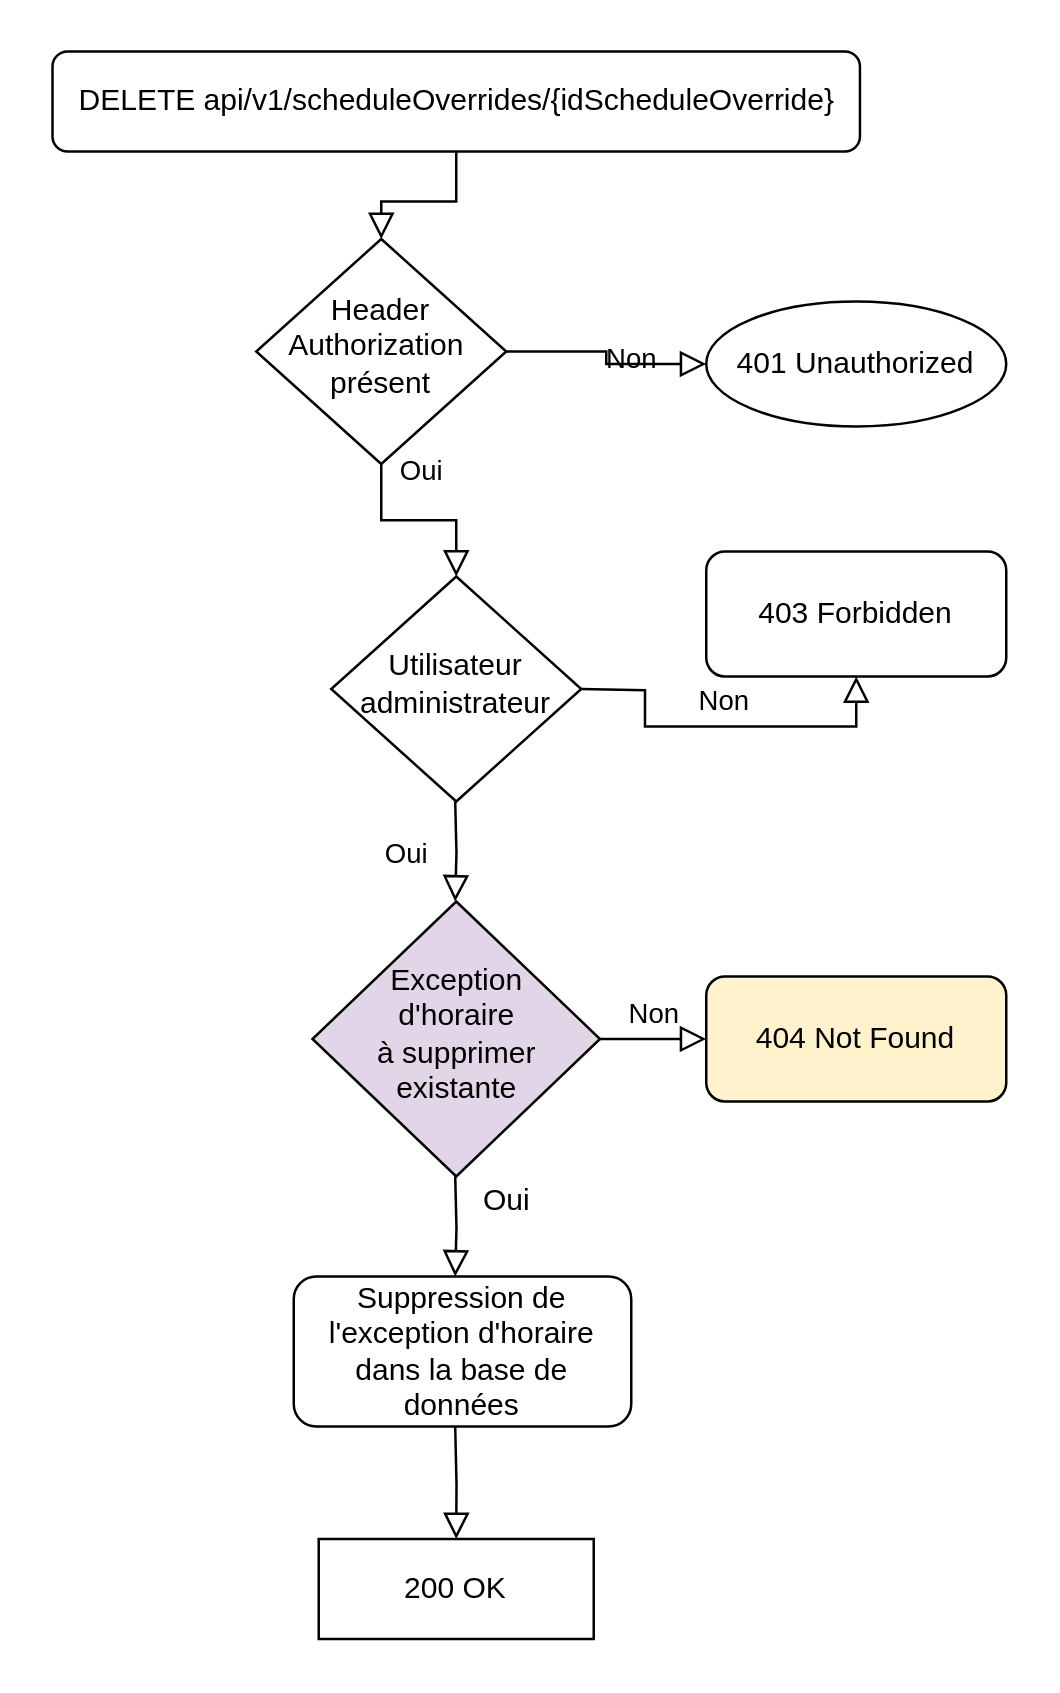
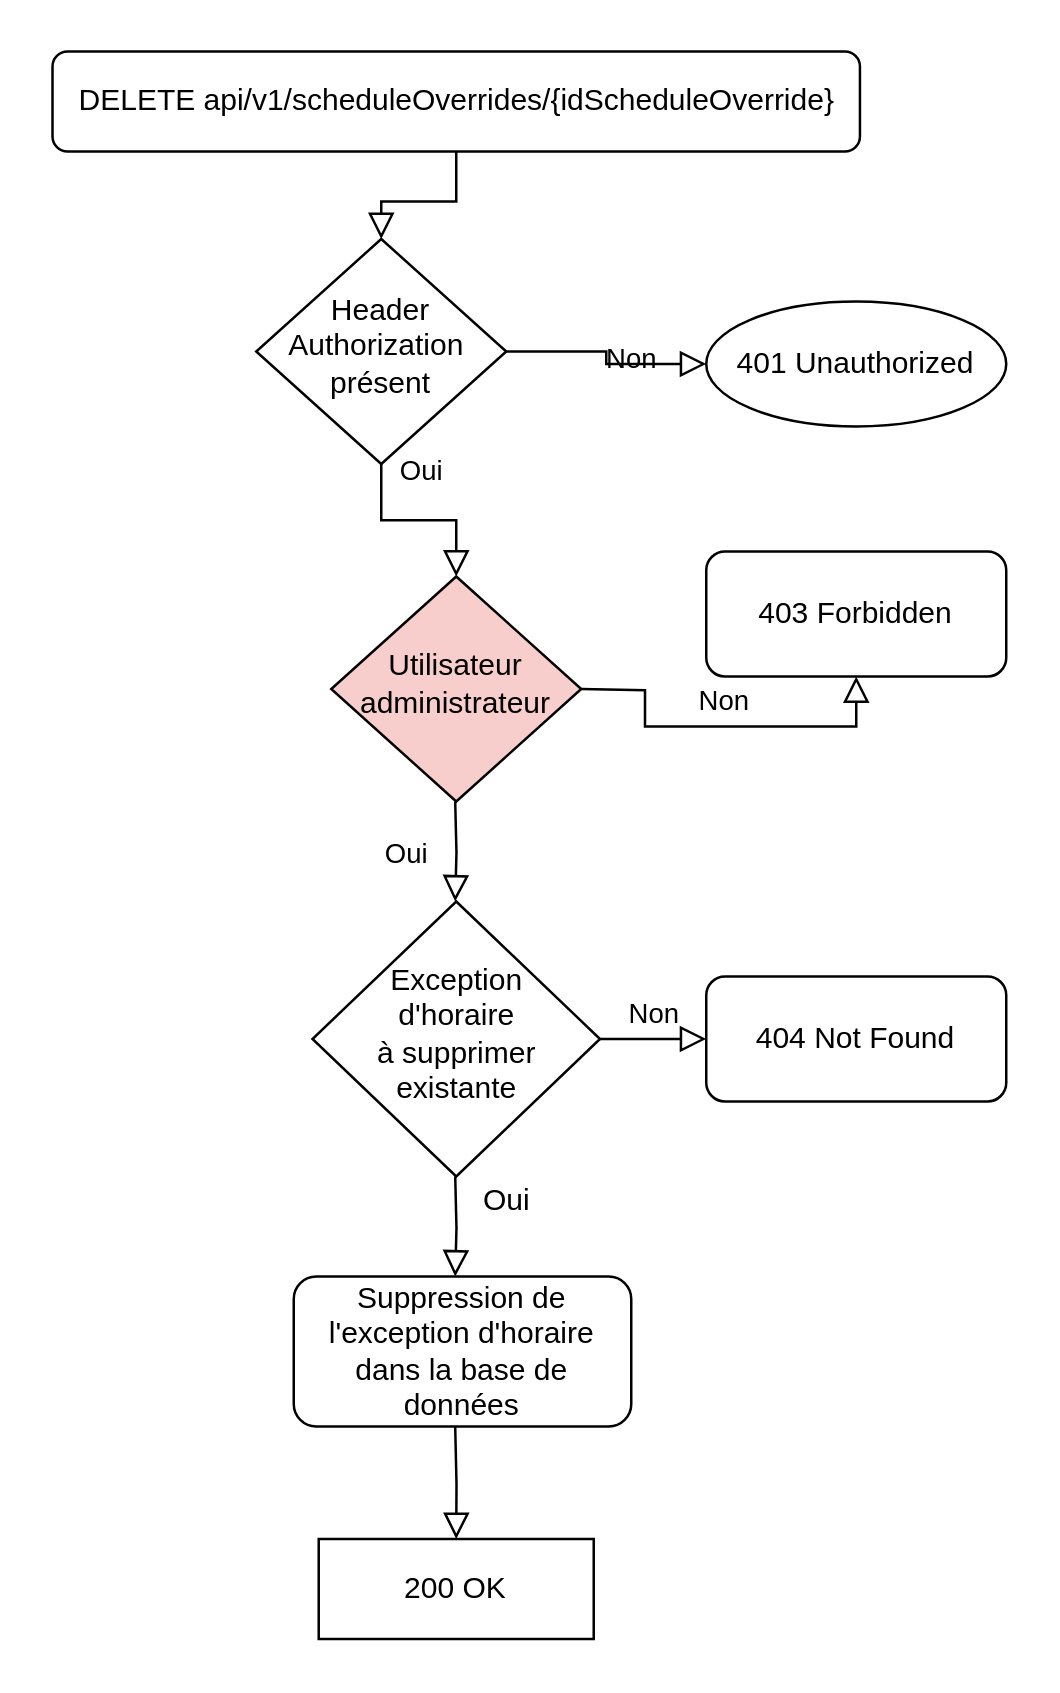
(456, 689) -> (456, 689)
(456, 1039) -> (456, 1039)
(856, 1039) -> (856, 1039)
